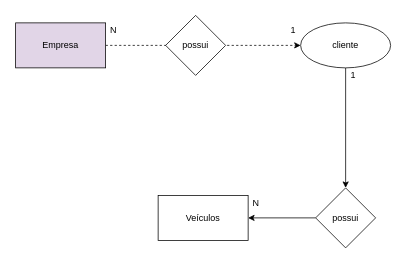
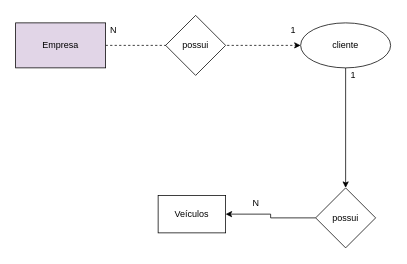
(203, 218) -> (192, 214)
